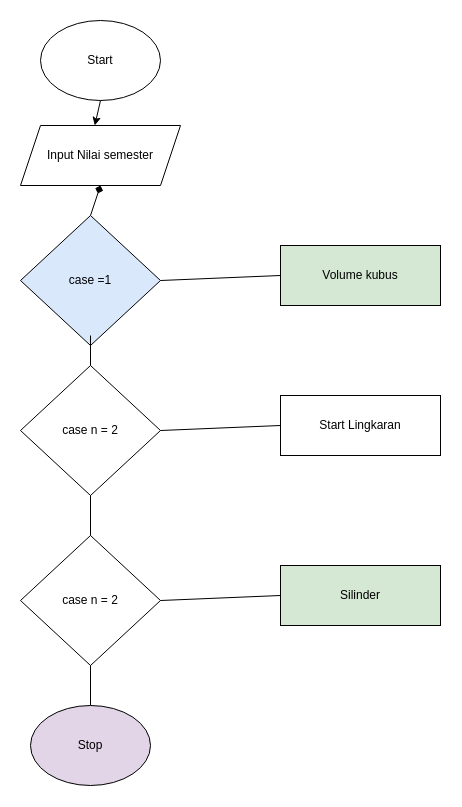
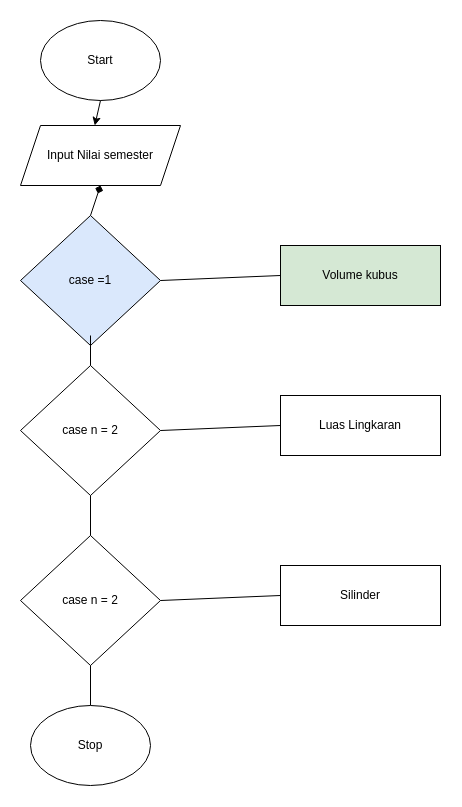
(361, 426) -> (361, 426)
(361, 596) -> (361, 596)
(91, 746) -> (91, 746)
